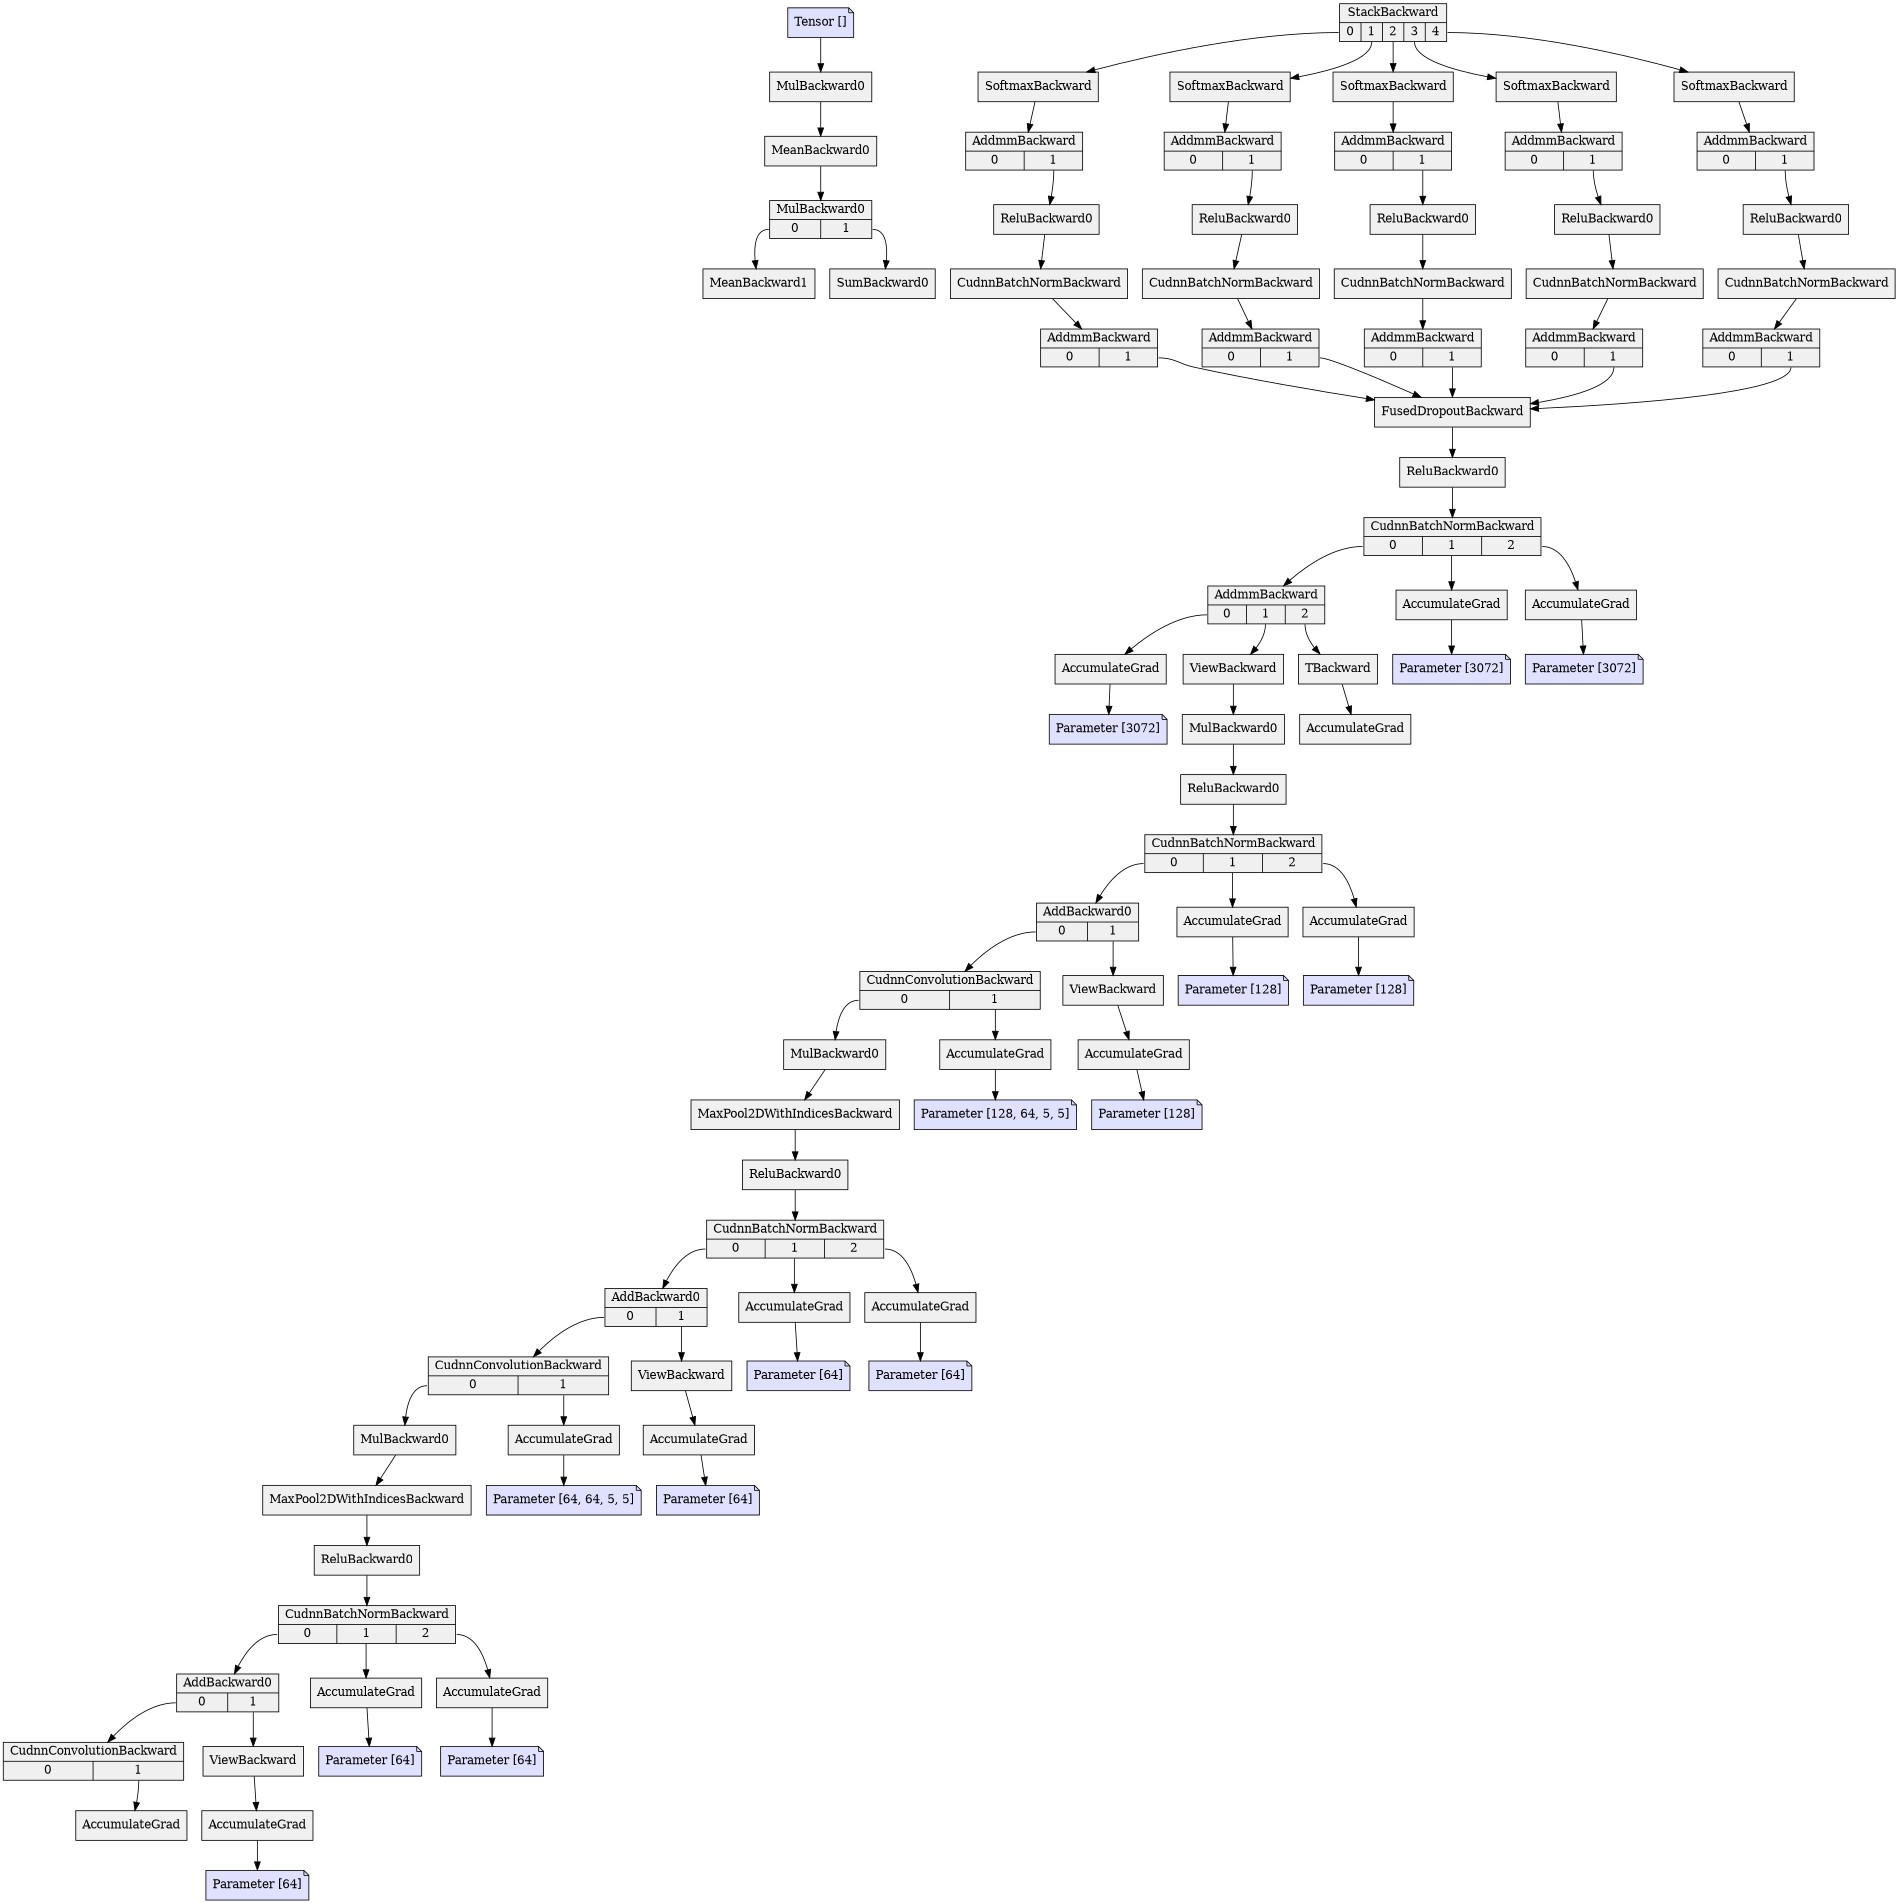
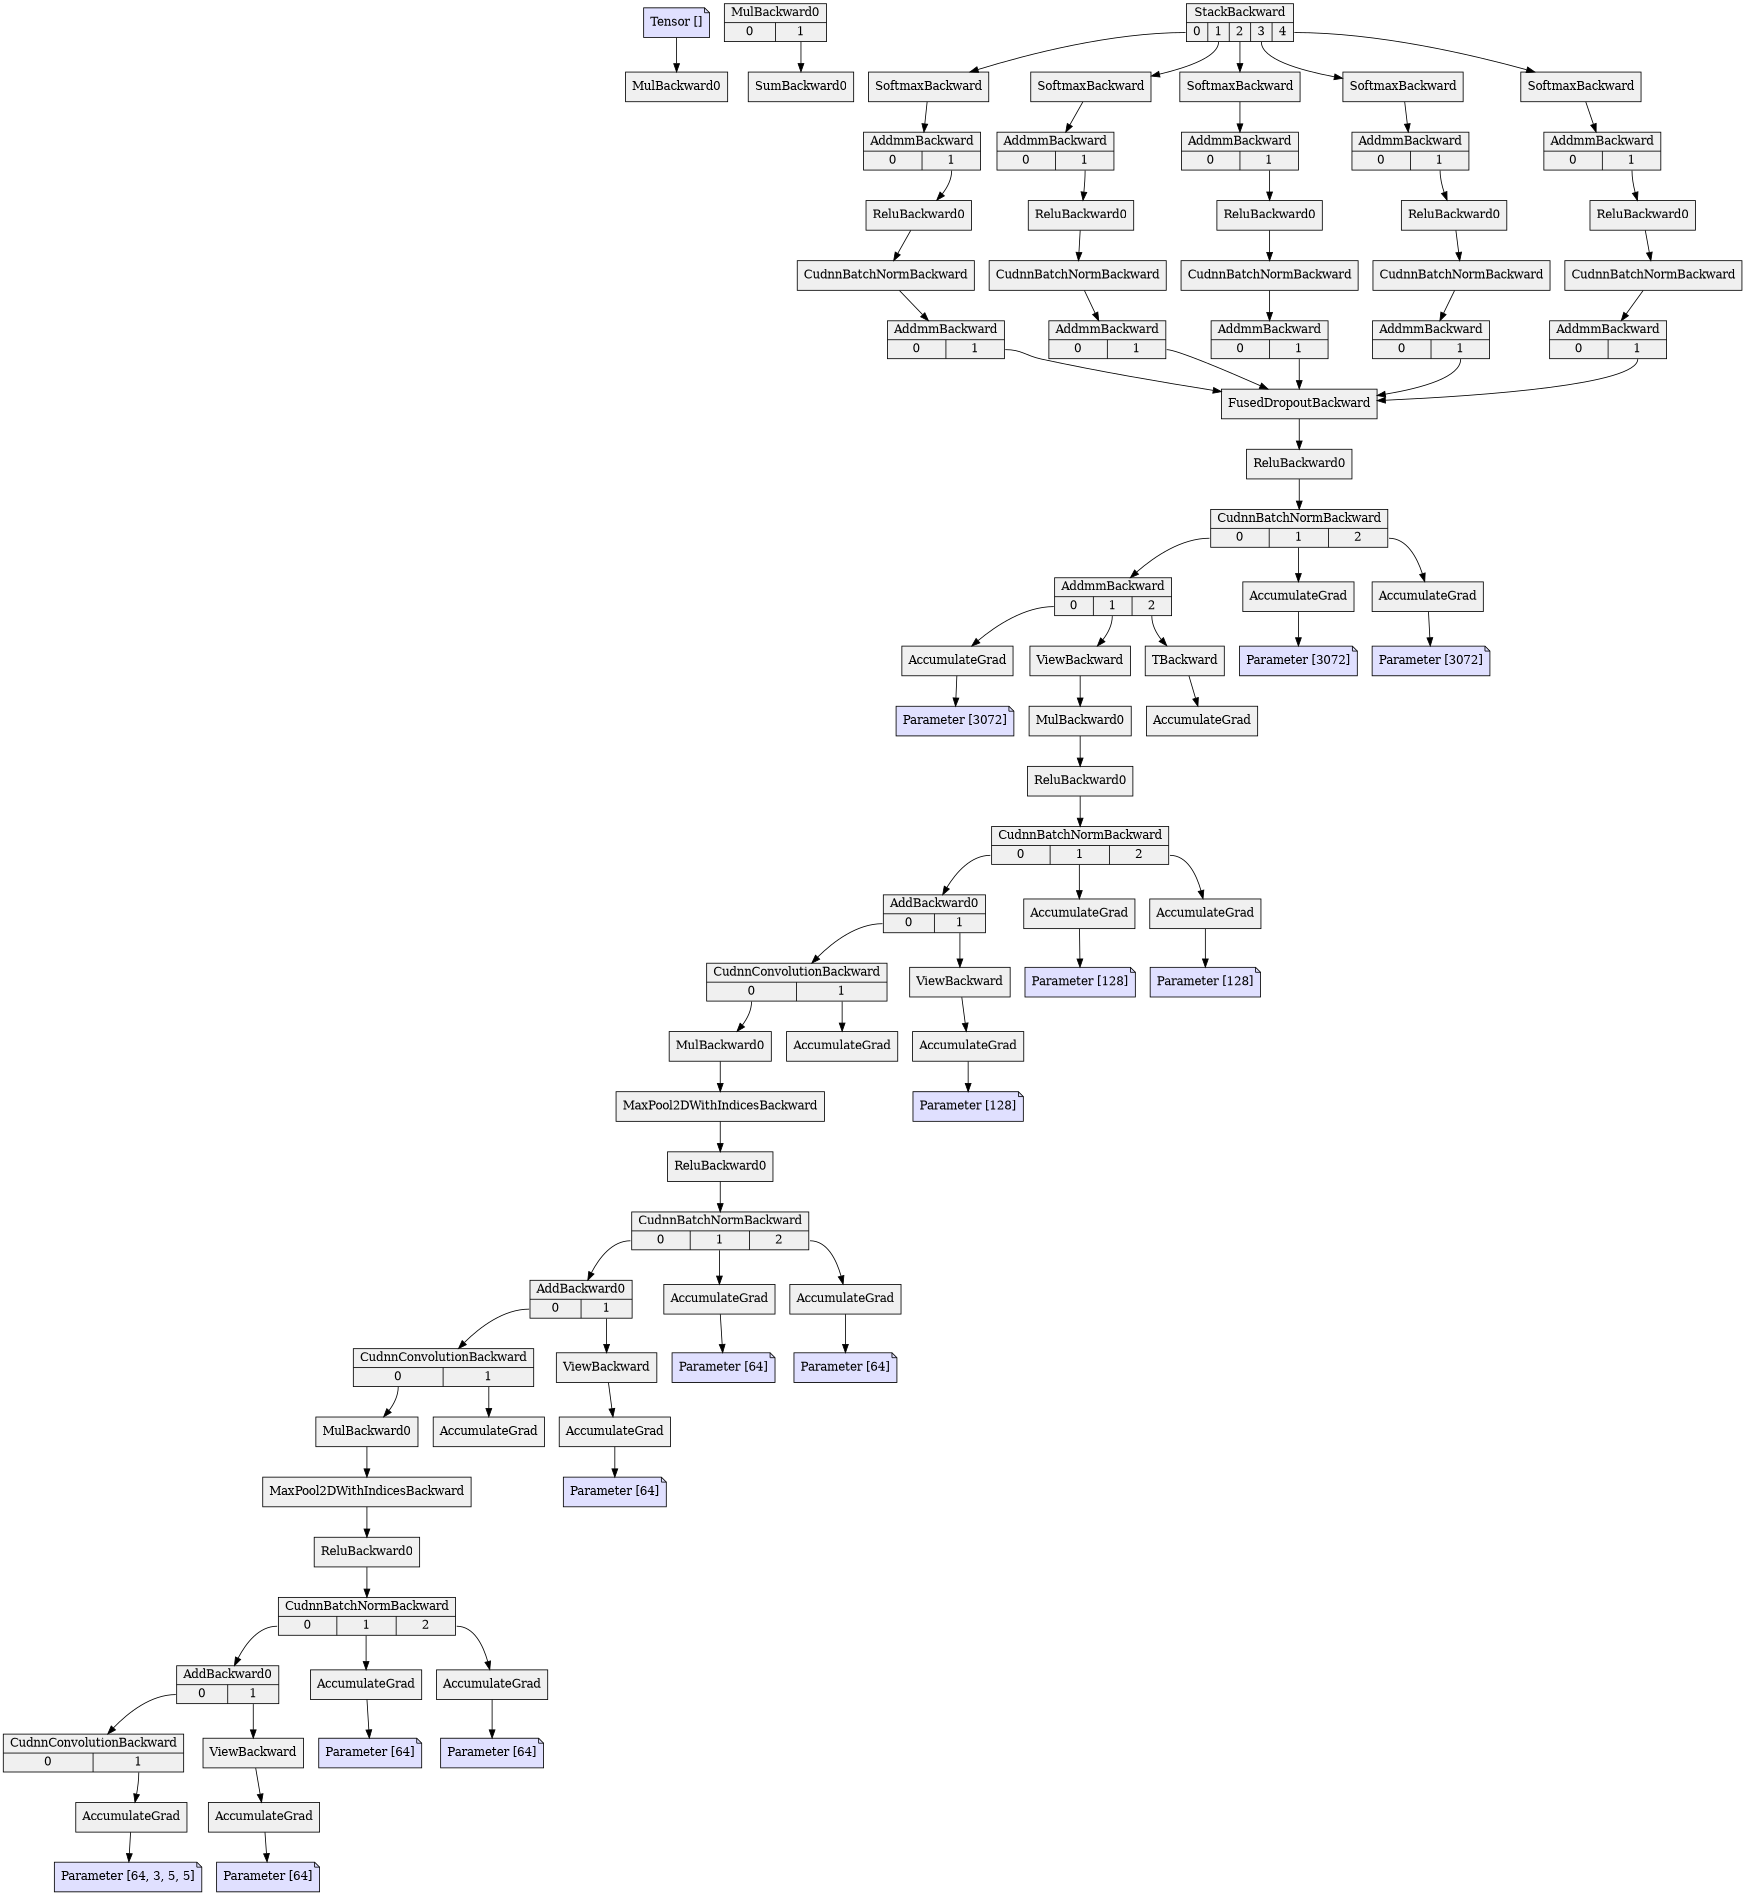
(821, 151) -> none
(759, 284) -> none
(995, 1115) -> none
(564, 1500) -> none
none -> (128, 1877)
